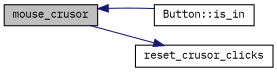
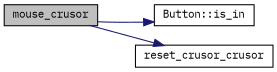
(131, 8) -> (121, 22)
(204, 56) -> (204, 56)
